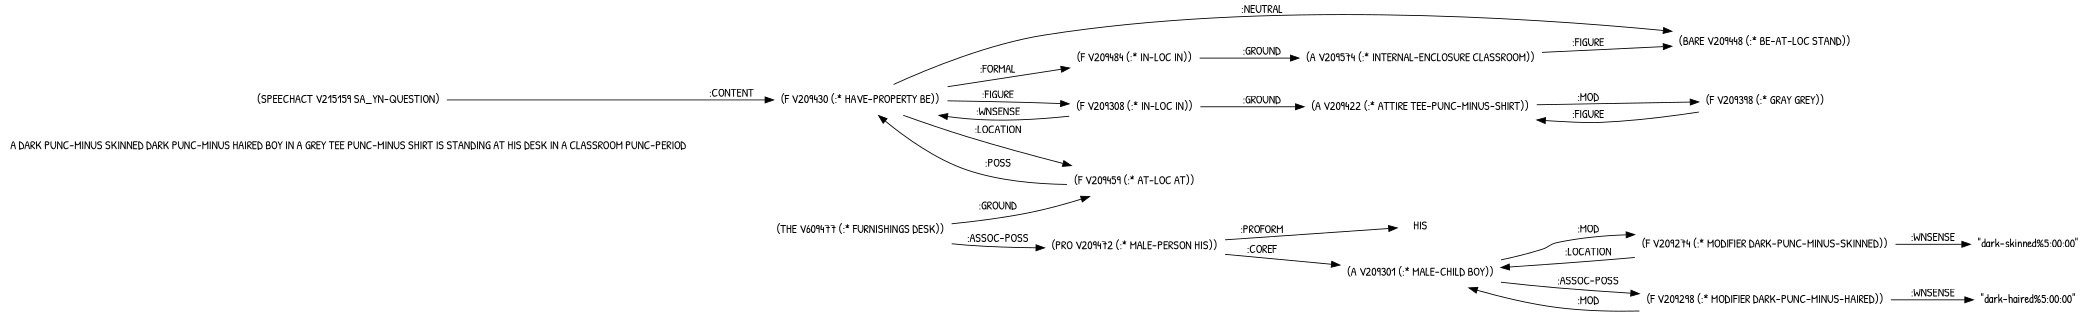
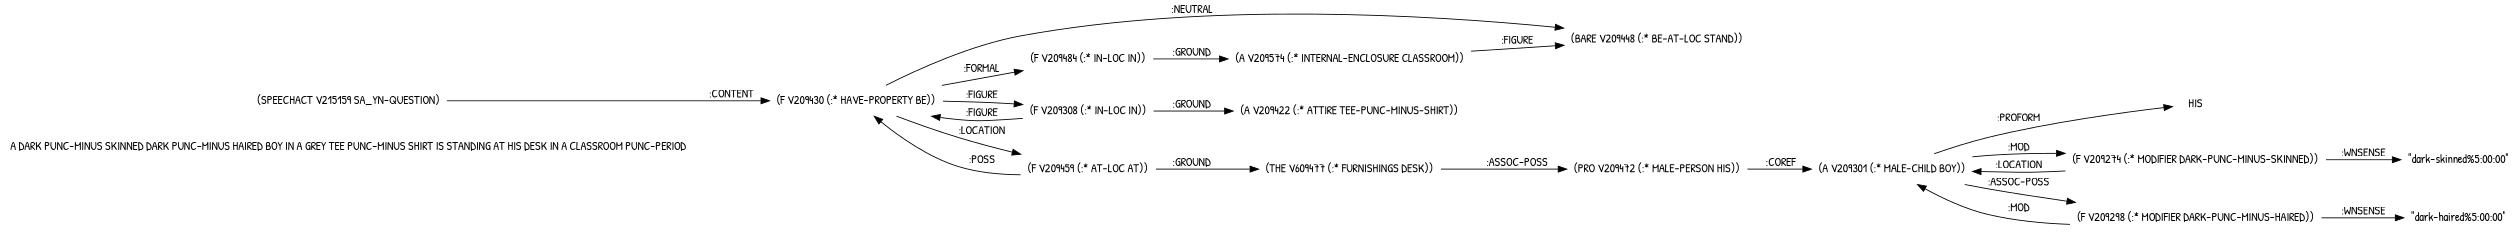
(1765, 101) -> none
(998, 112) -> (982, 113)
(1017, 215) -> (1203, 169)
(1307, 234) -> (2048, 125)
